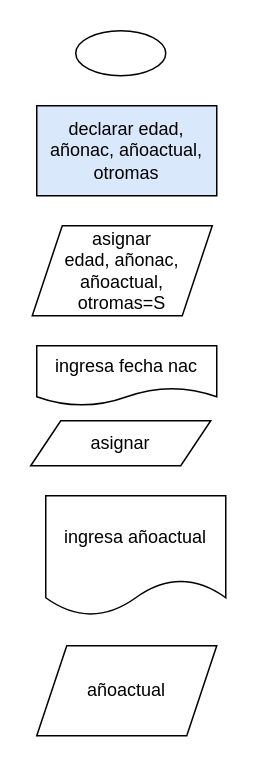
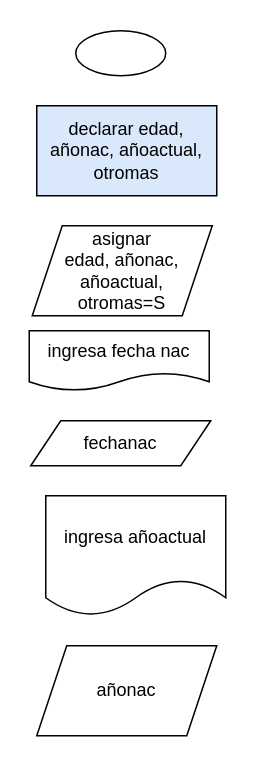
(127, 376) -> (119, 361)
(121, 443) -> (121, 443)
(127, 691) -> (127, 691)
